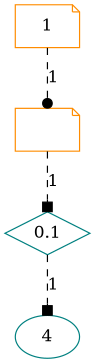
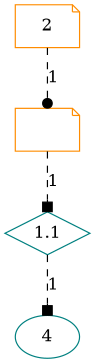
(47, 26) -> (47, 26)
(47, 233) -> (47, 233)
